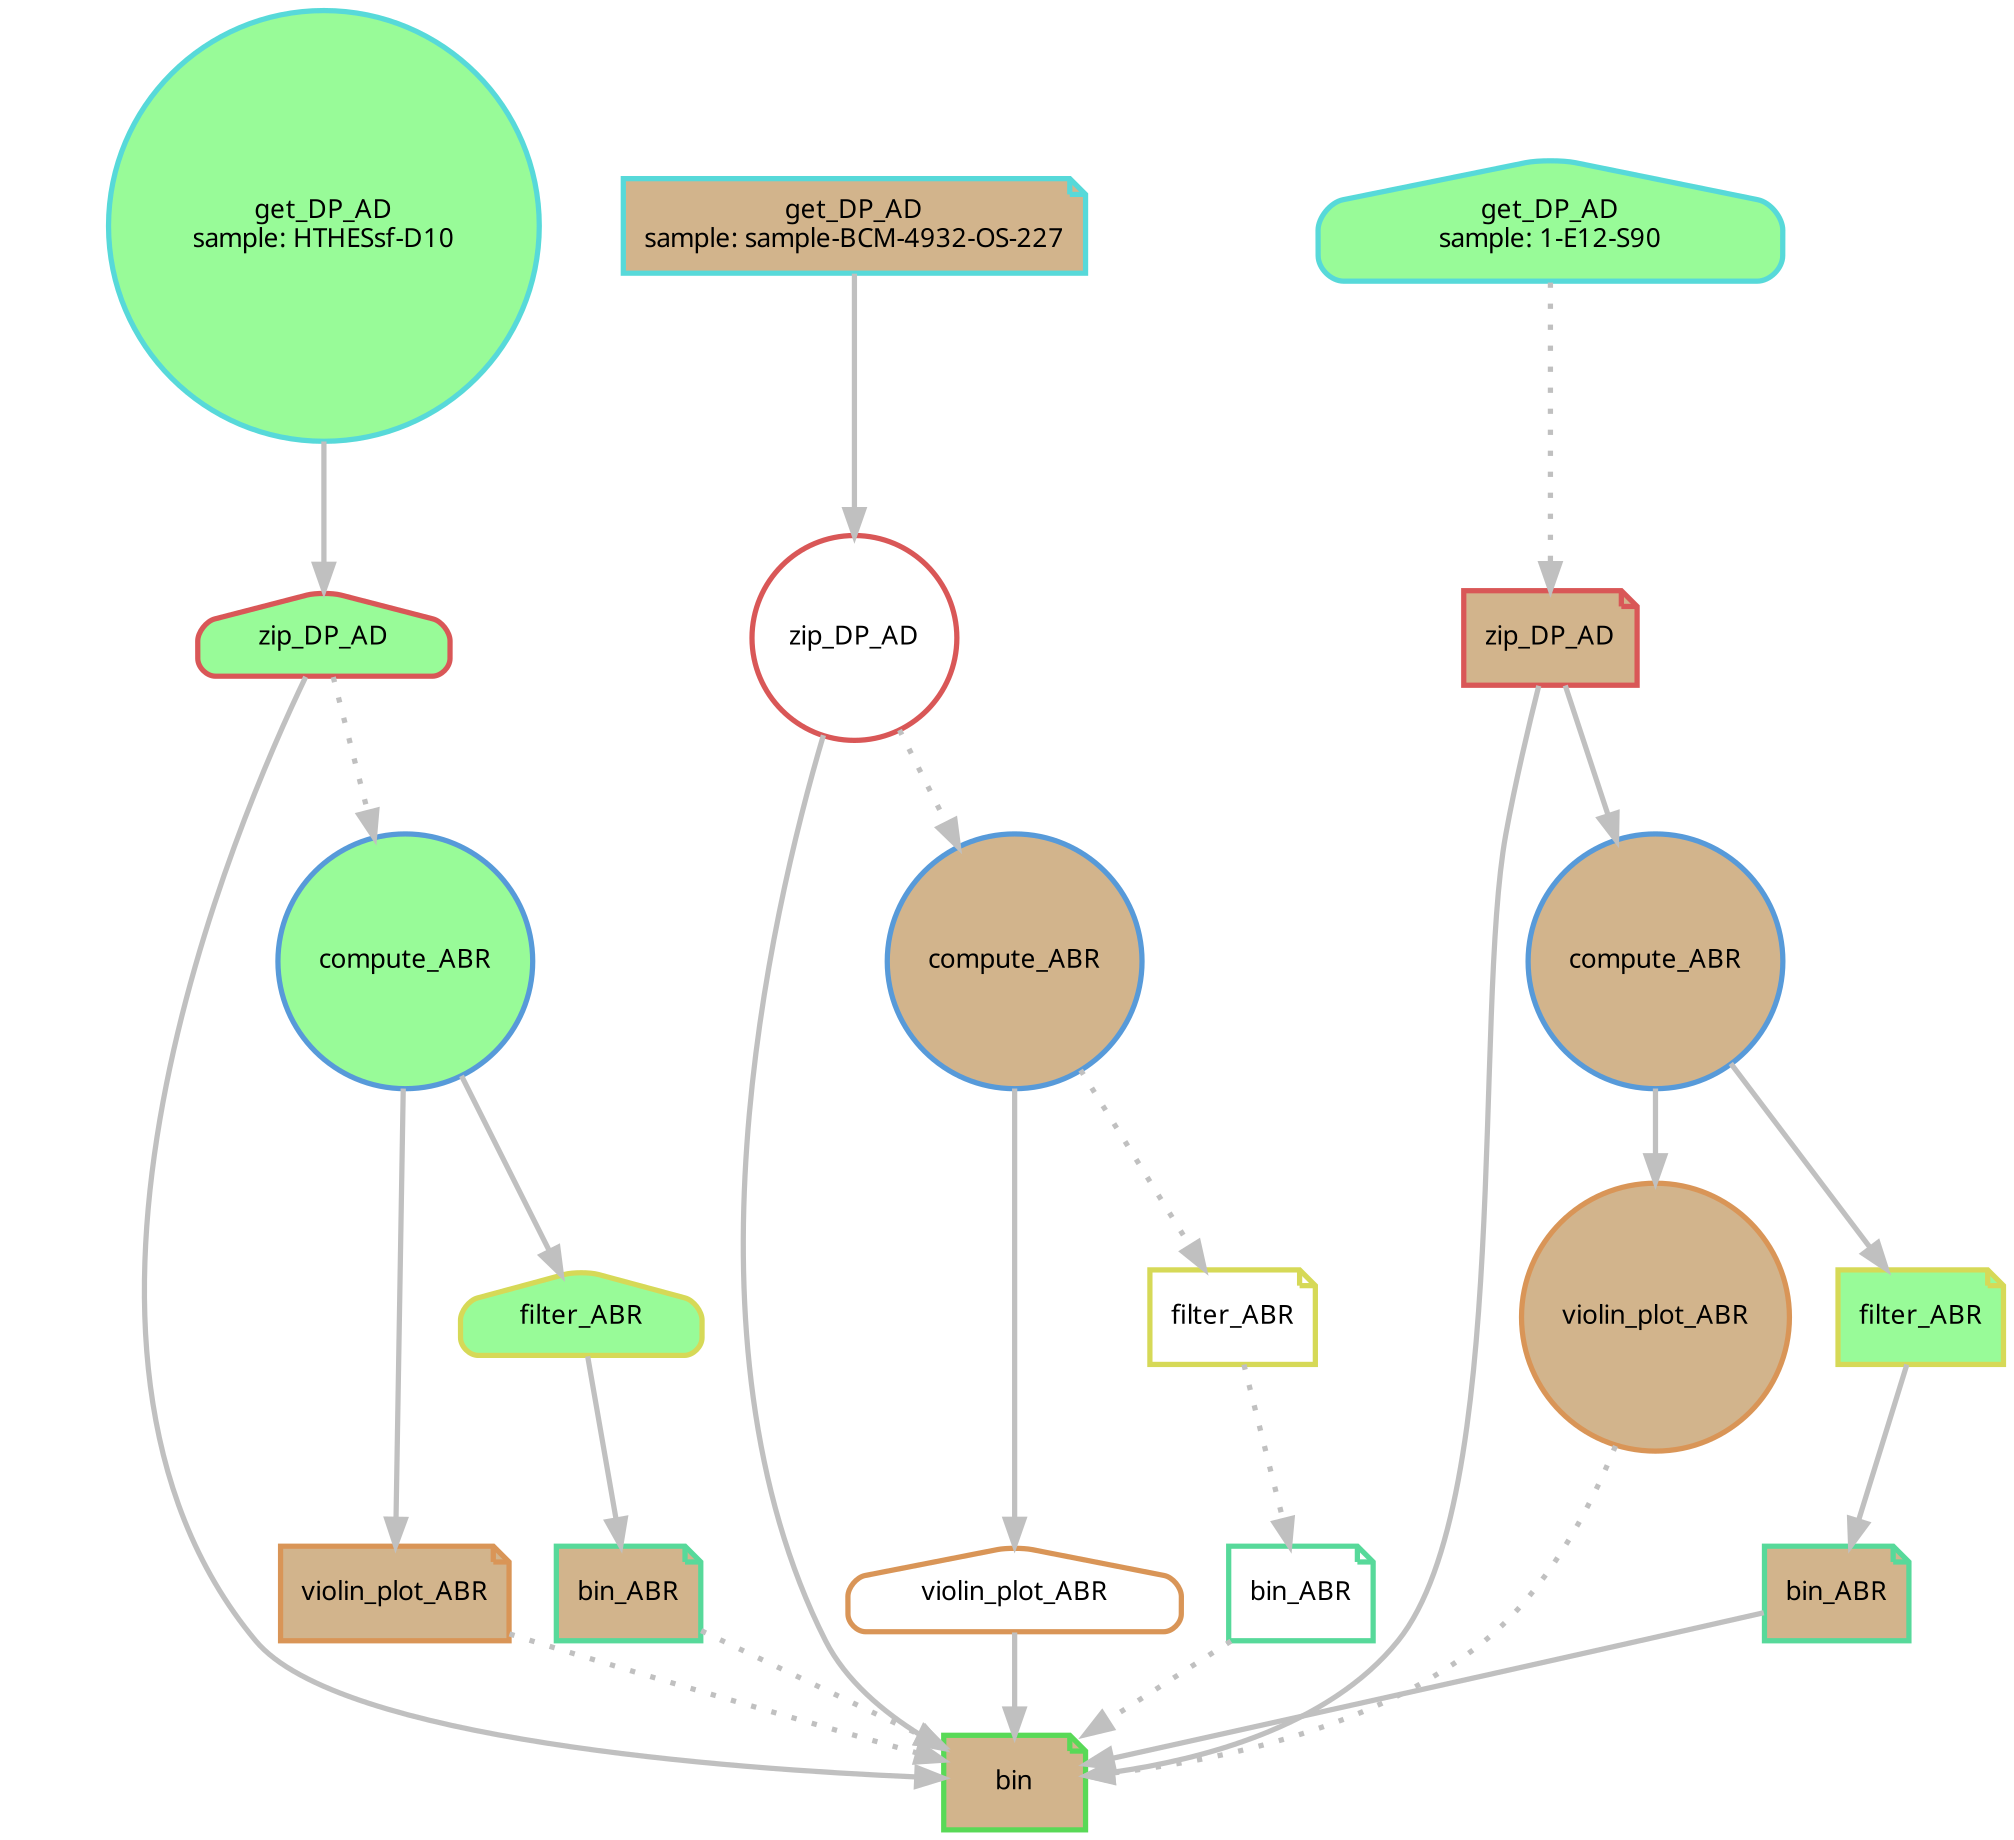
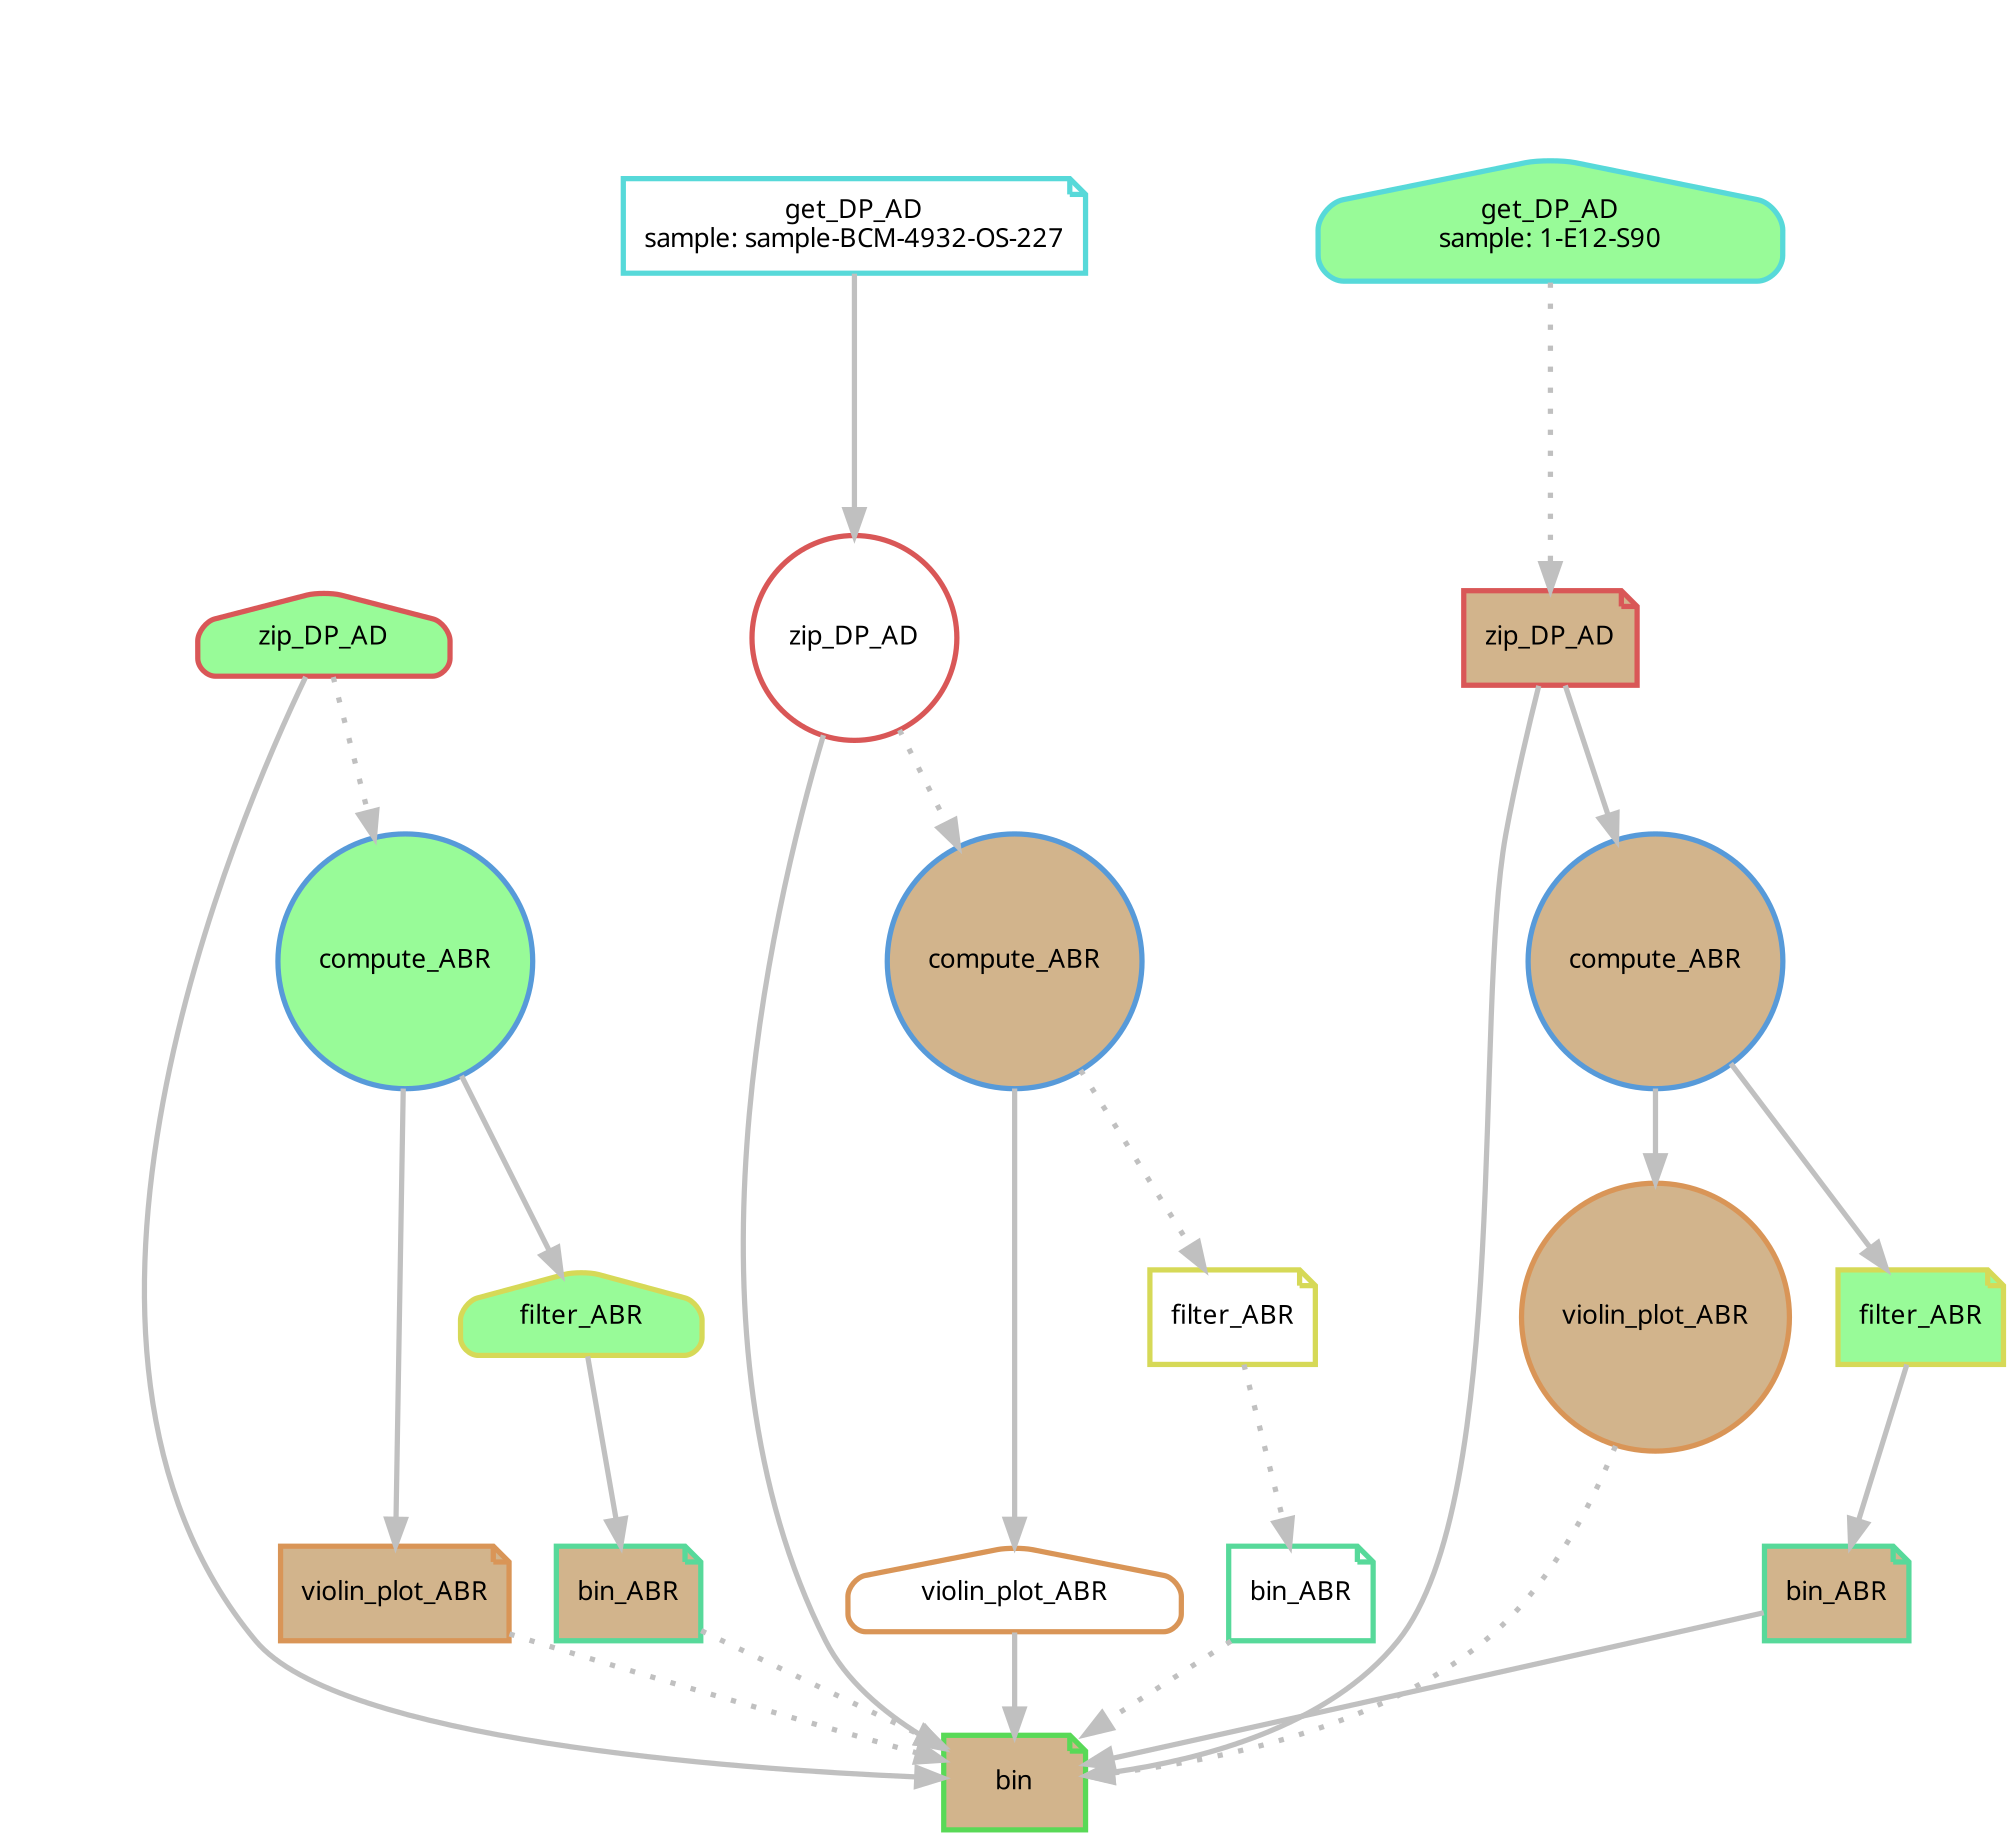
(324, 226) -> none
(854, 226) -> (854, 226)
